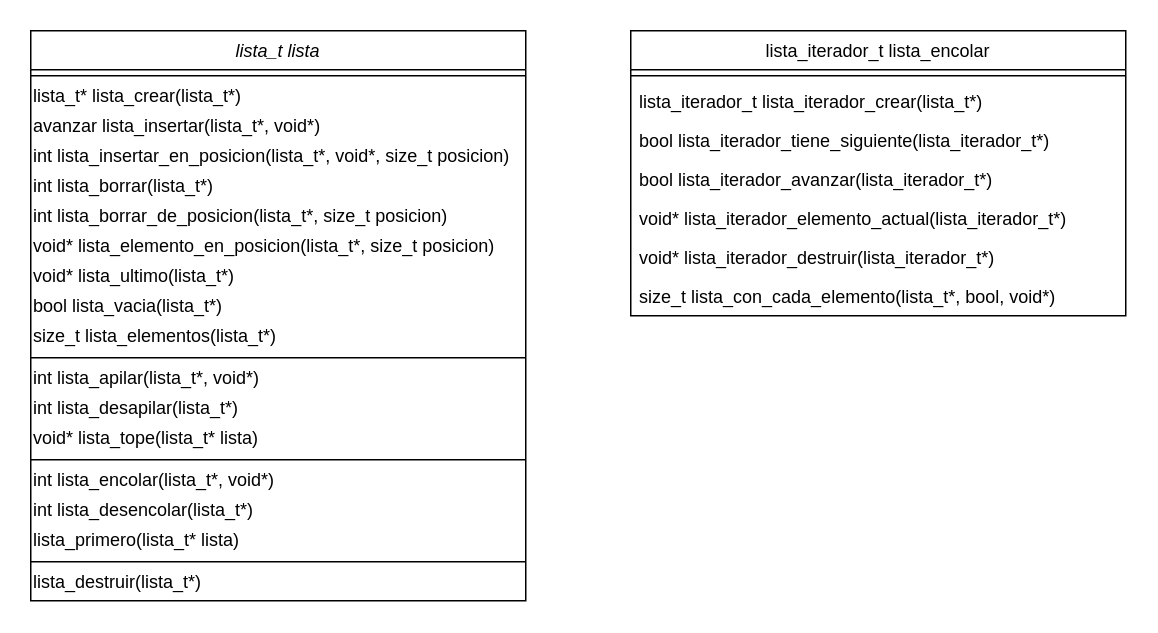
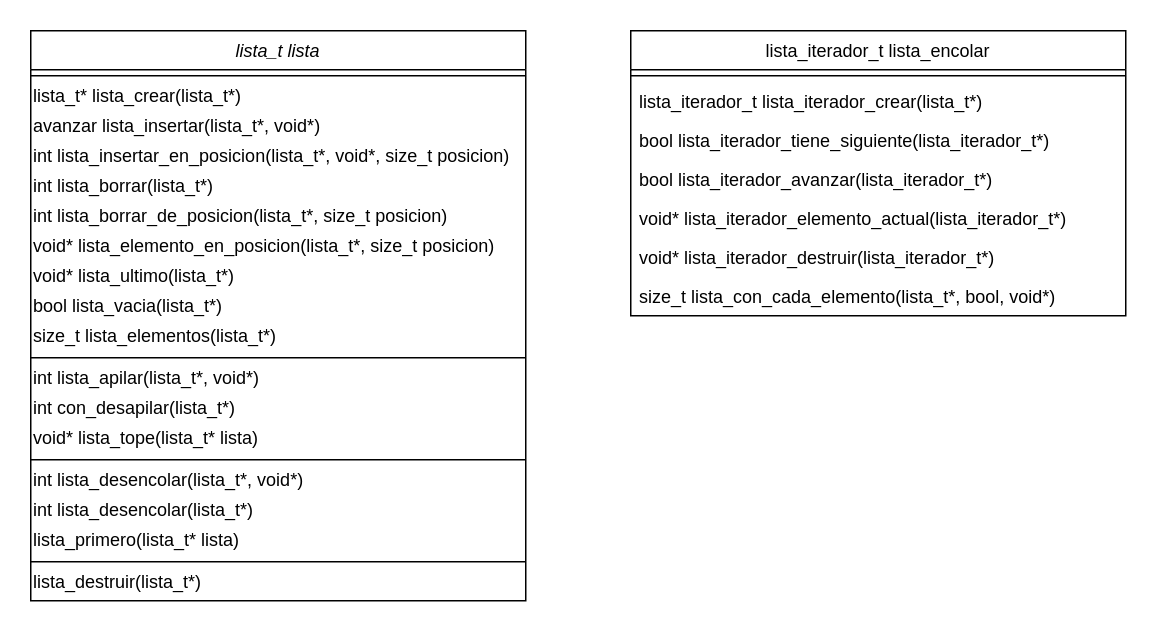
(161, 409) -> (156, 409)
(182, 481) -> (197, 481)
